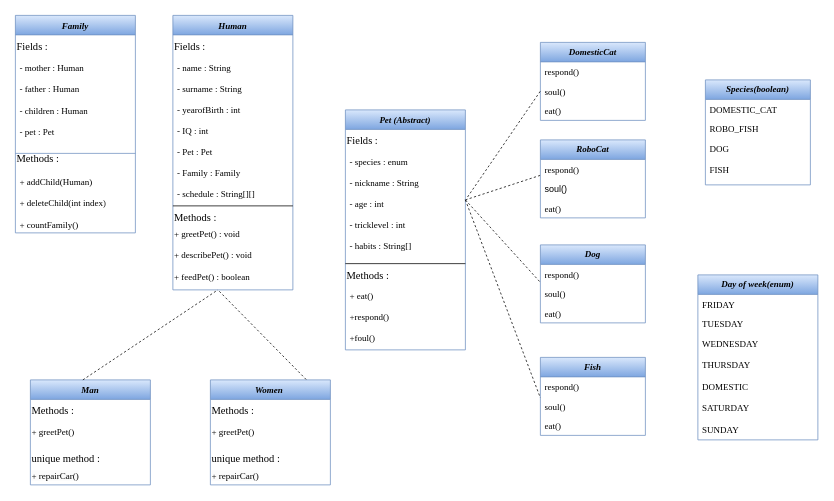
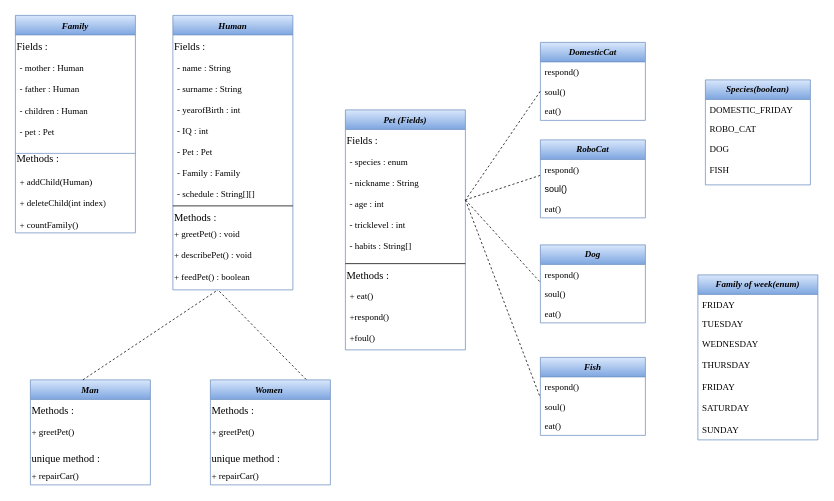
(740, 110) -> (748, 110)
(405, 120) -> (405, 120)
(733, 130) -> (730, 130)
(758, 285) -> (758, 285)
(725, 366) -> (725, 366)
